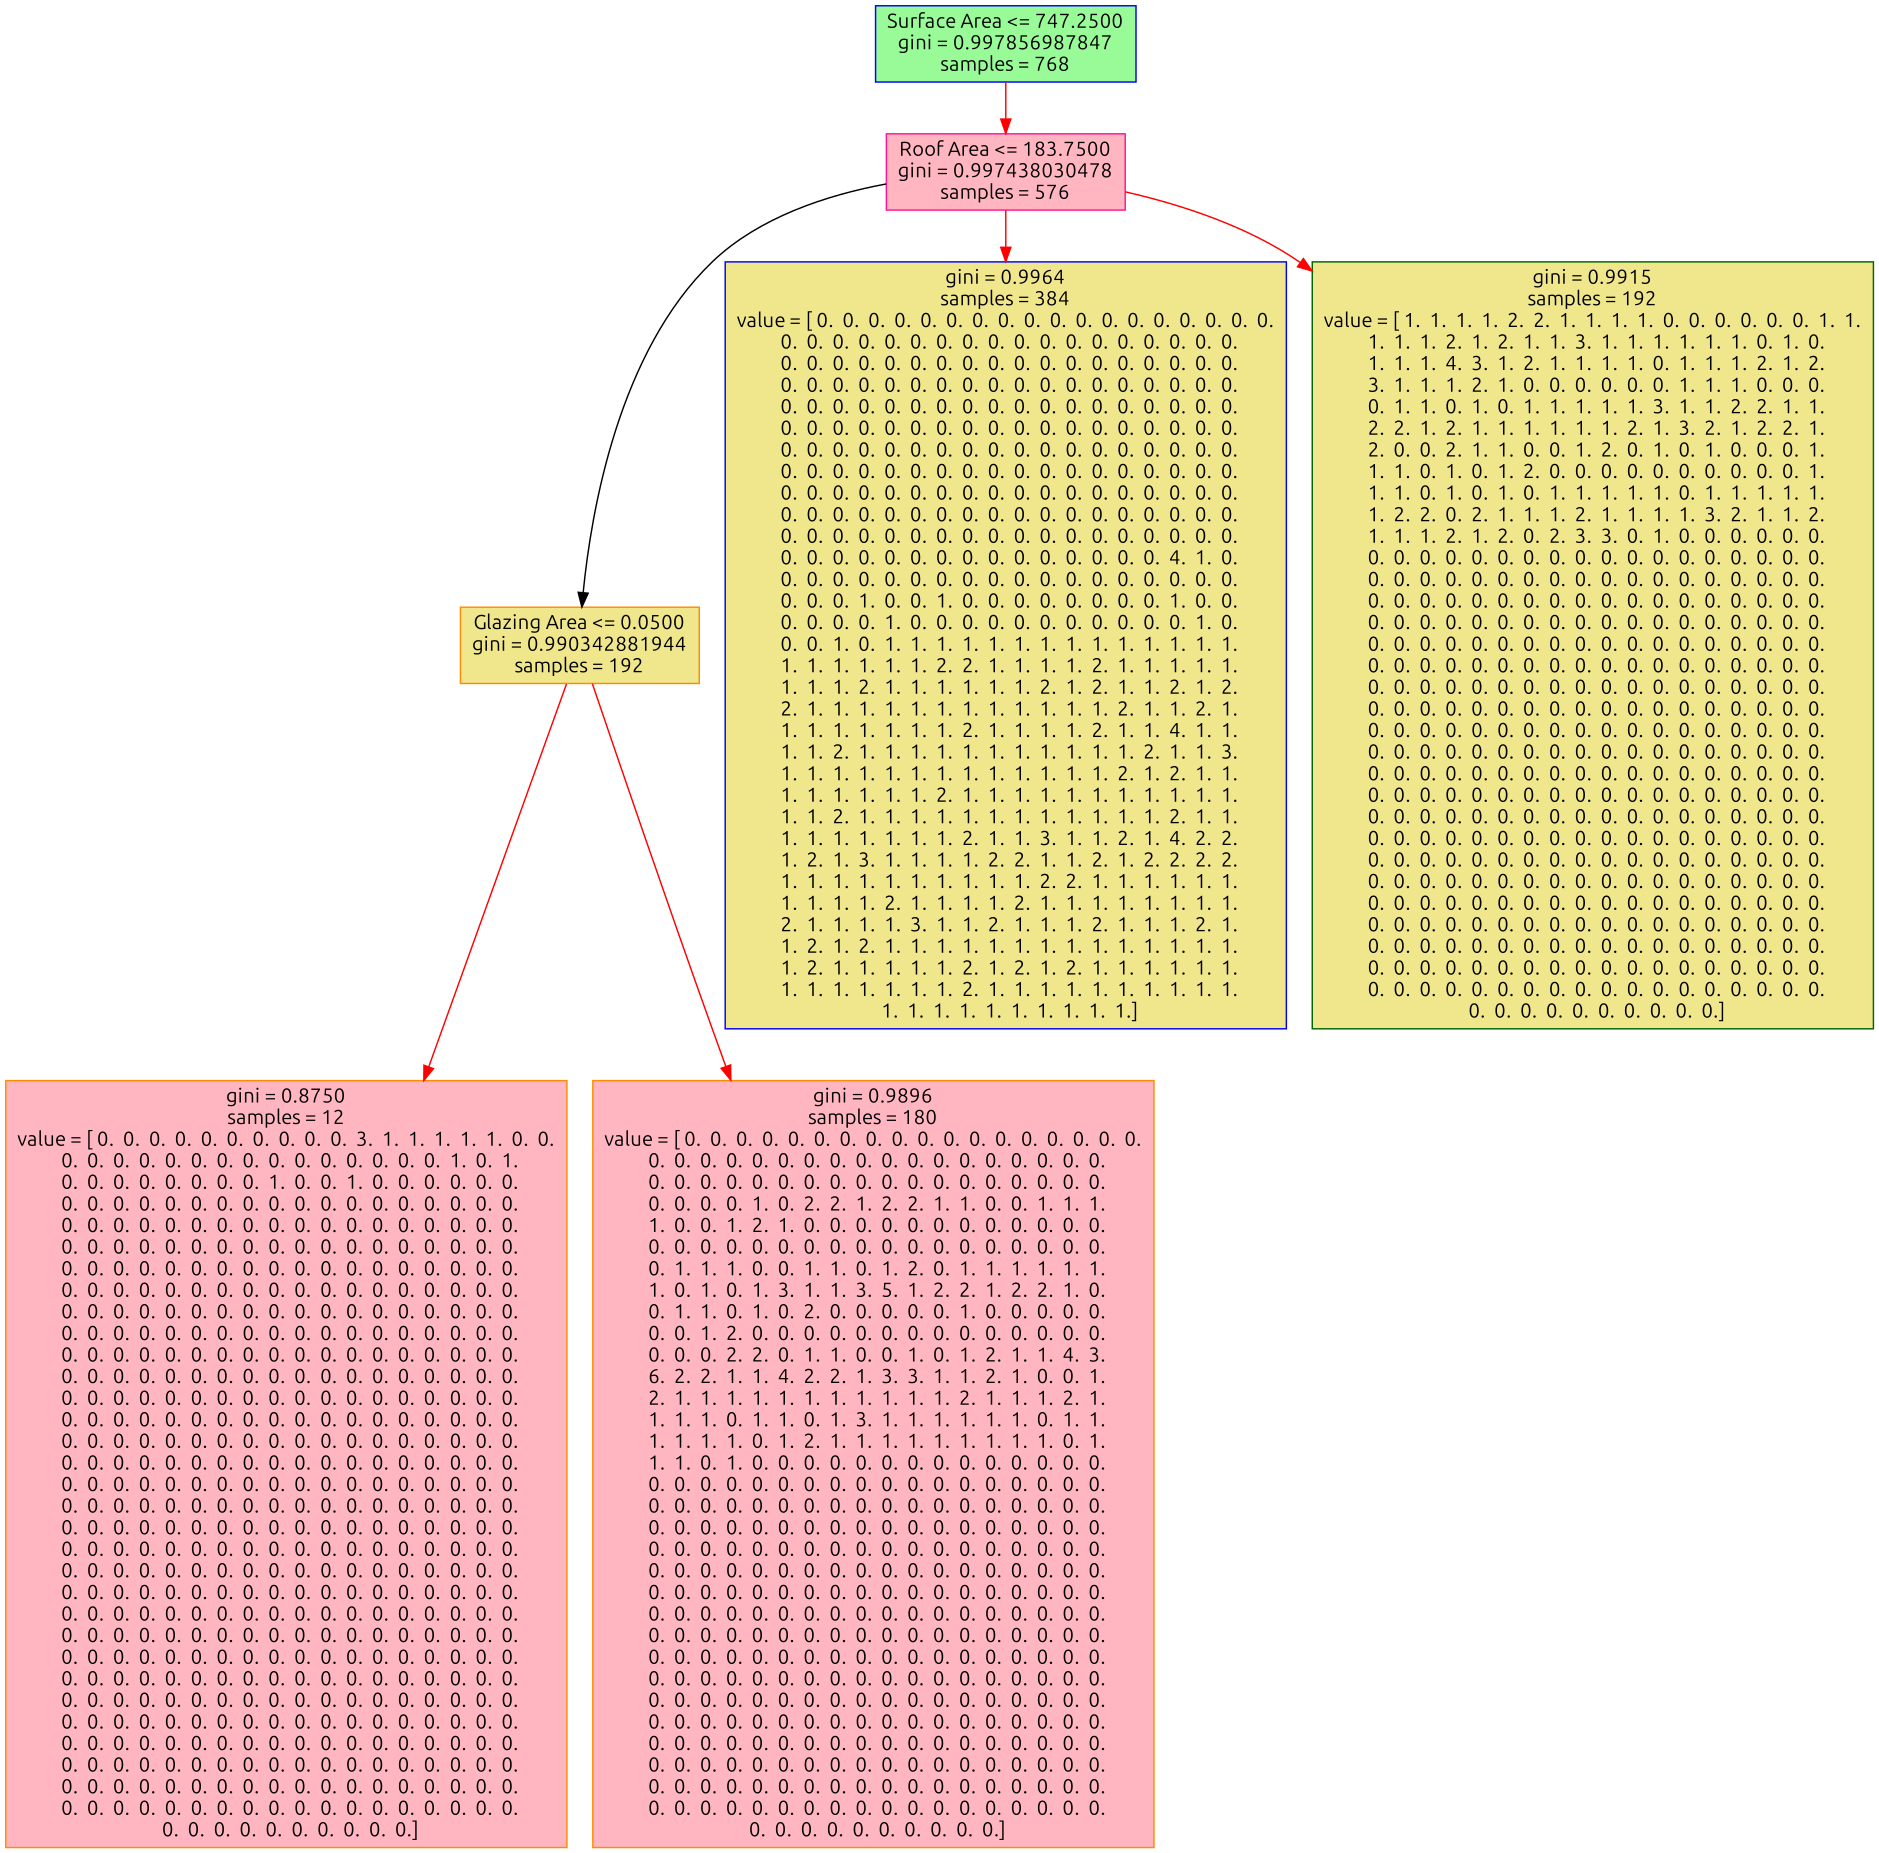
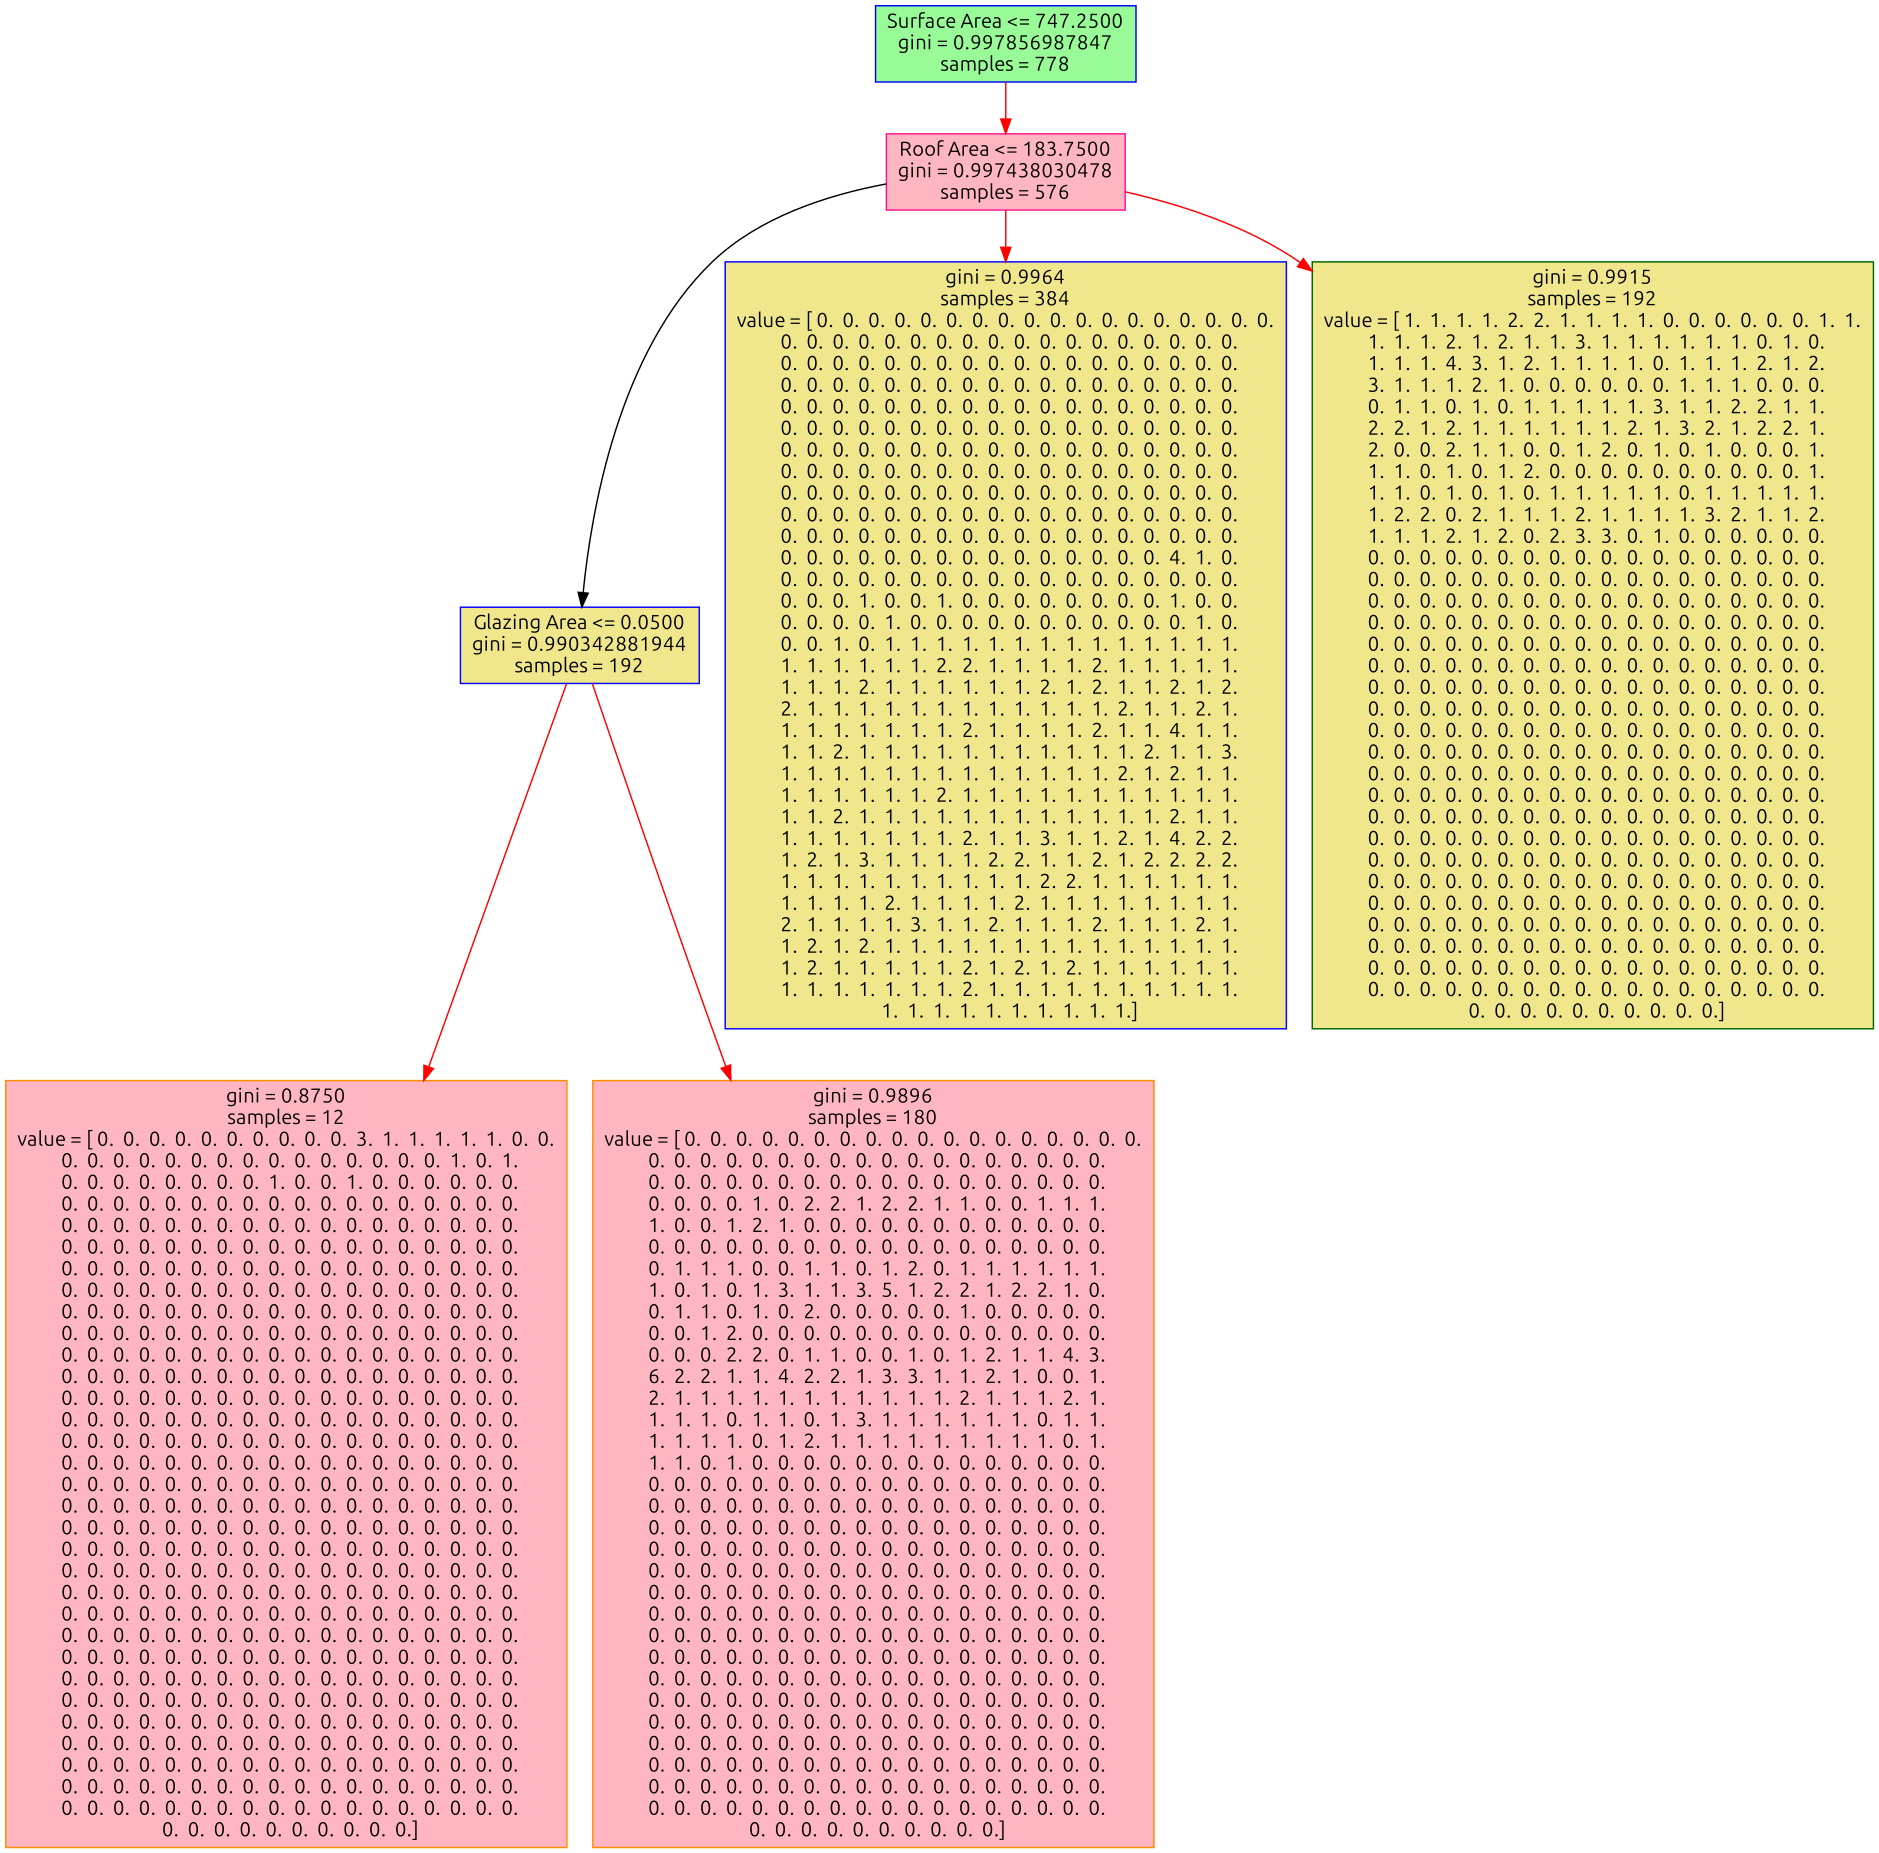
(1006, 44) -> (1006, 44)
(580, 645) -> (580, 645)
